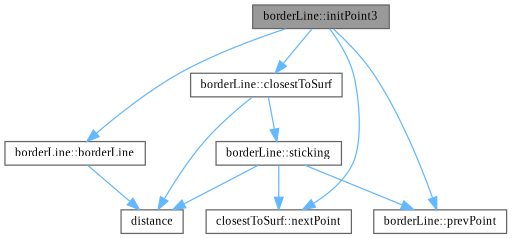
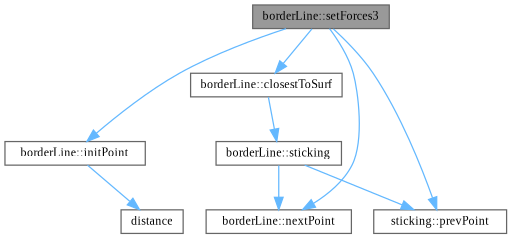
(321, 17) -> (321, 17)
(203, 143) -> none
(75, 153) -> (75, 153)
(221, 185) -> none
(279, 222) -> (279, 222)
(440, 222) -> (440, 222)
